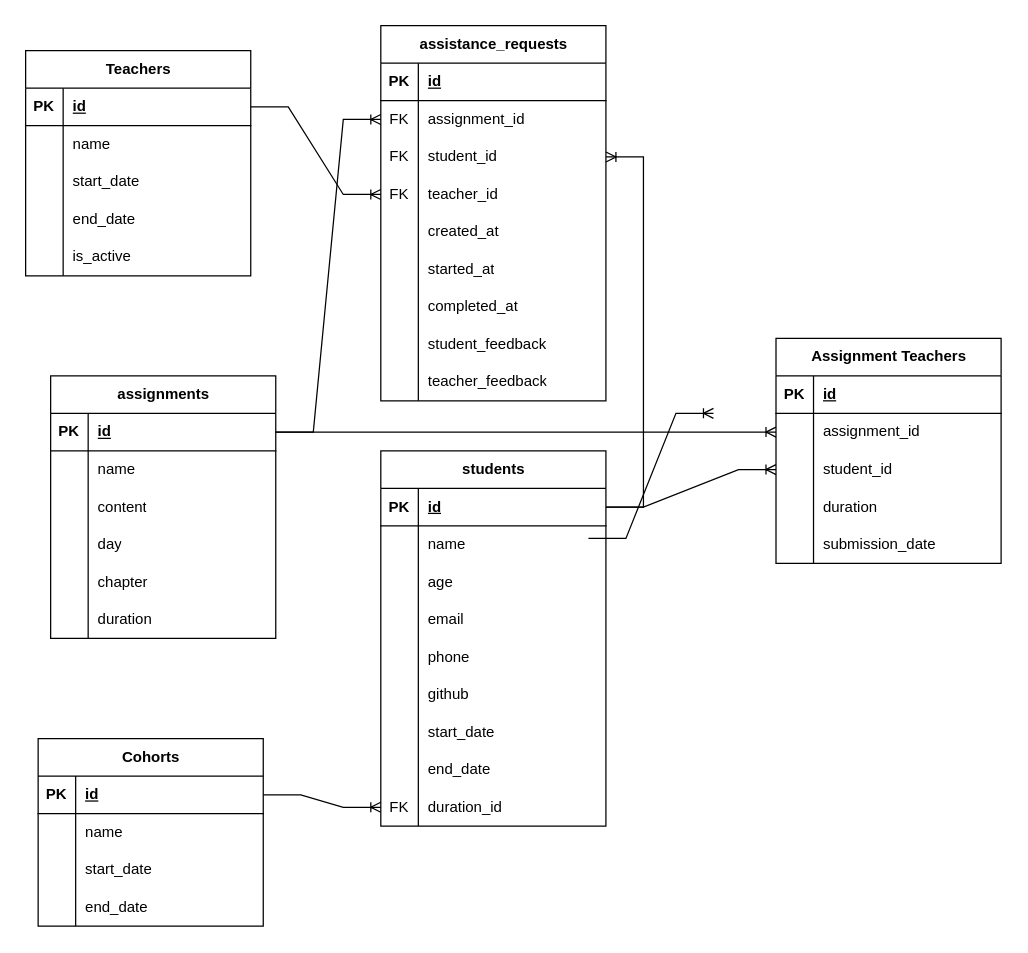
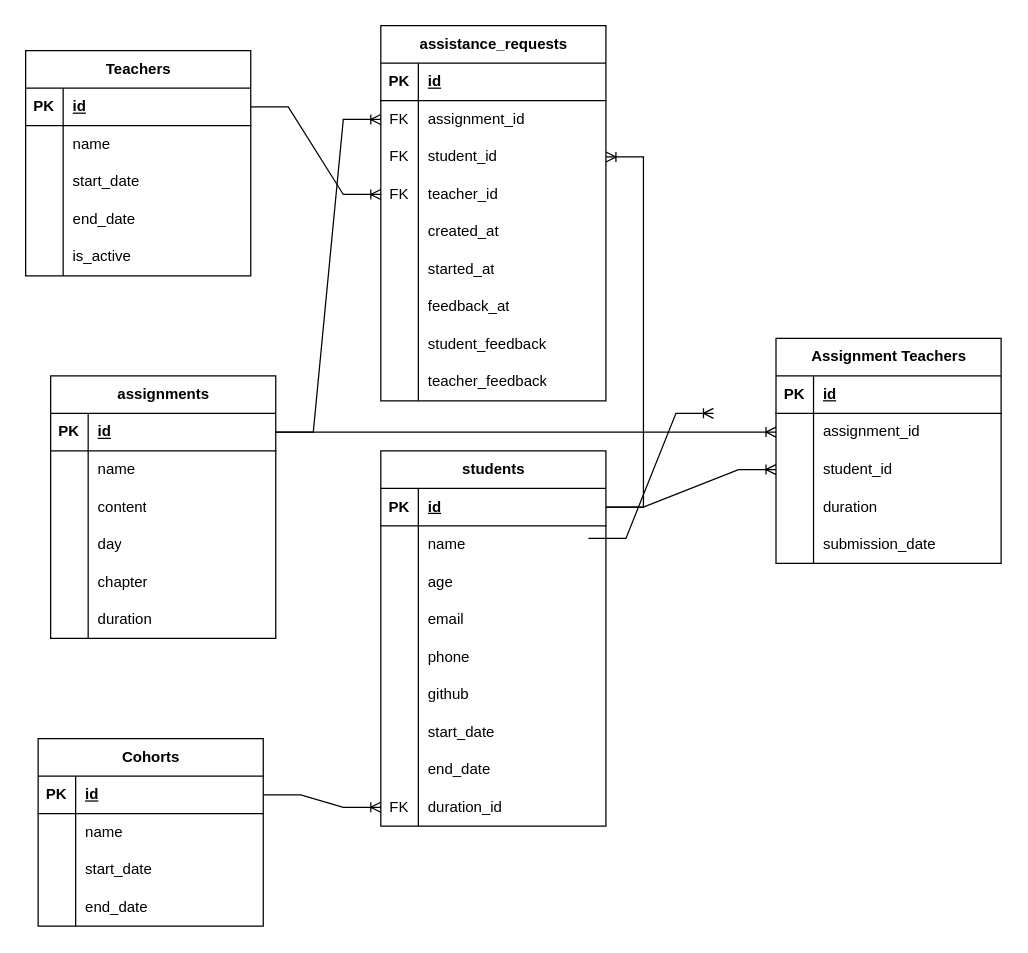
(477, 307) -> (474, 307)
